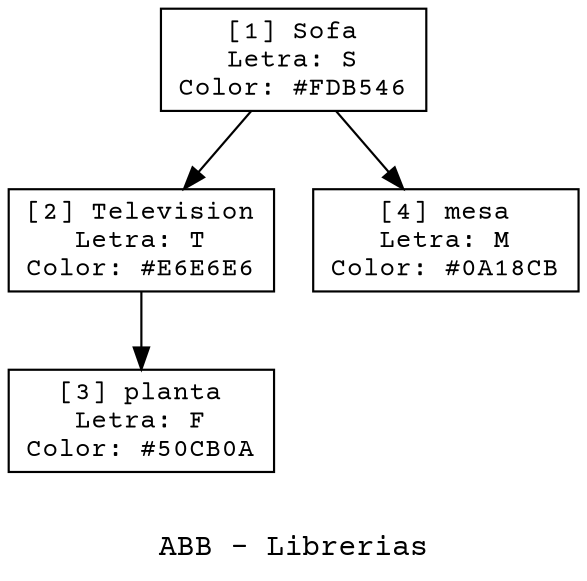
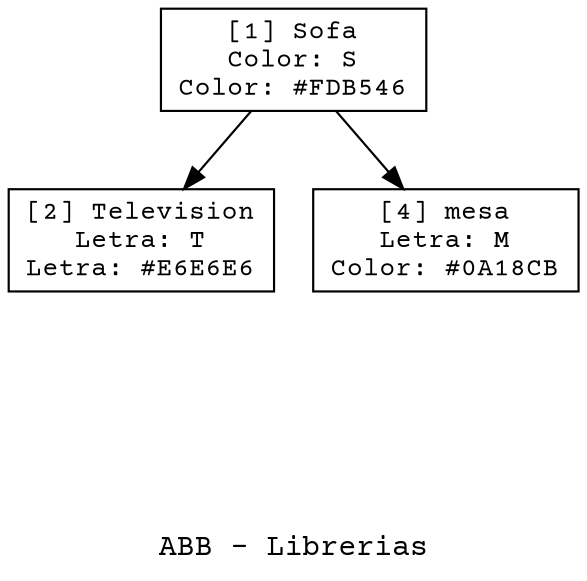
(294, 60) -> (294, 60)
(141, 240) -> (141, 240)
(141, 421) -> none
